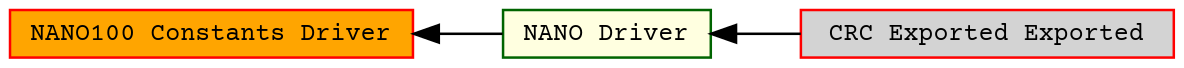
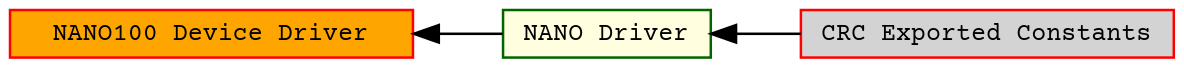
(211, 34) -> (211, 34)
(987, 34) -> (987, 34)
